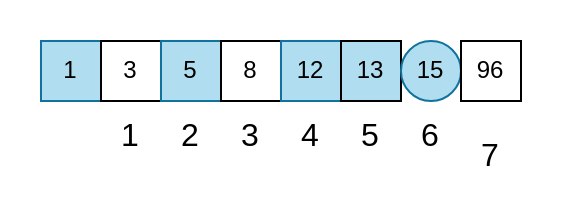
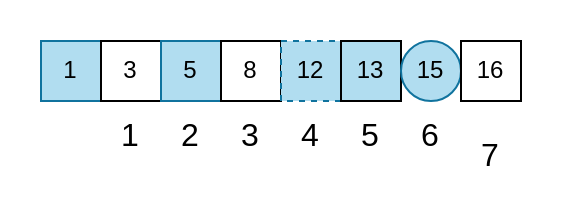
(311, 71) -> (311, 71)
(491, 71) -> (491, 71)
